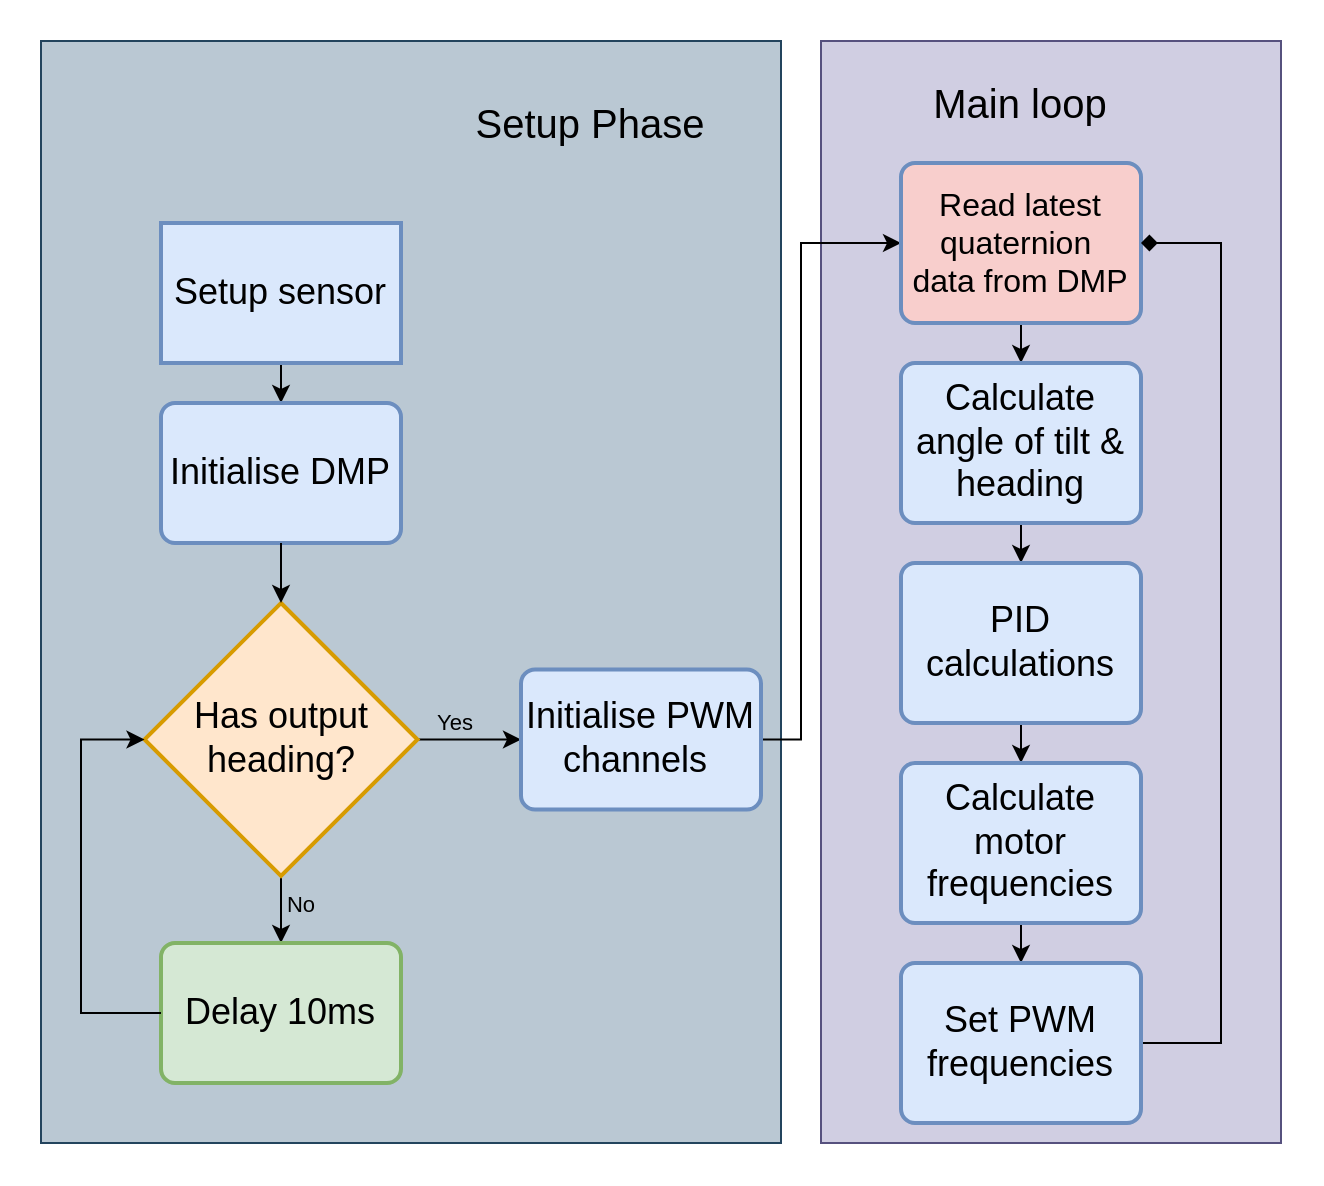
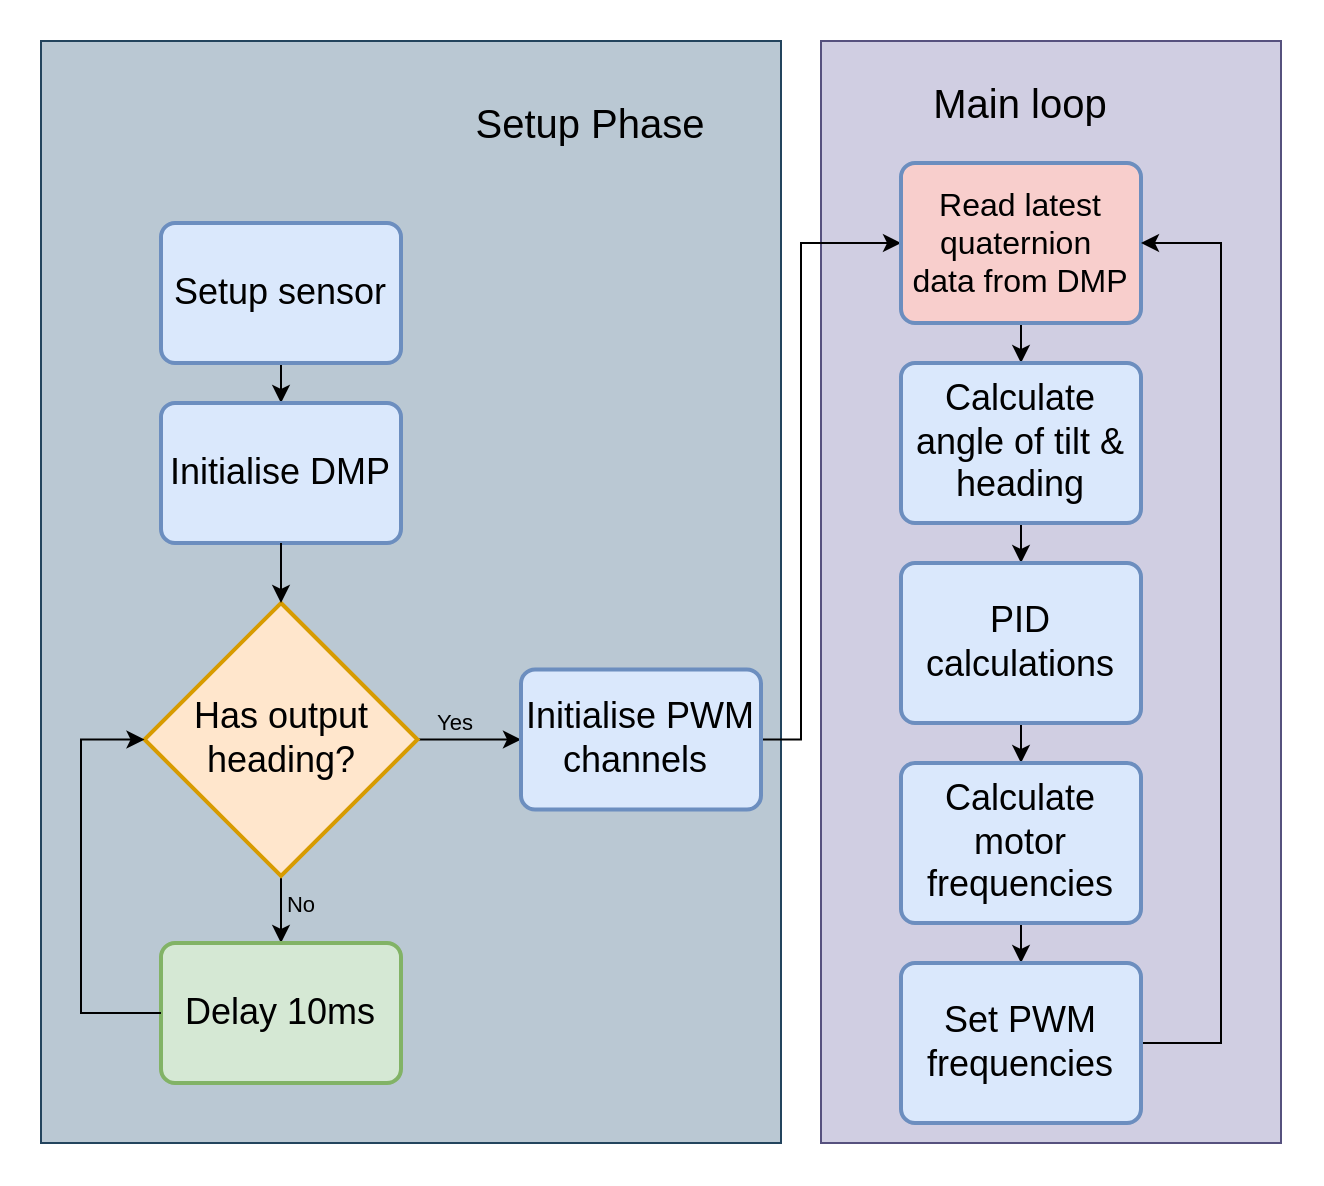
(1157, 243) -> (1156, 243)
(281, 293) -> (281, 293)
